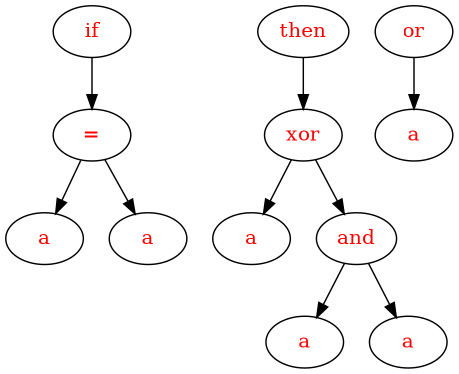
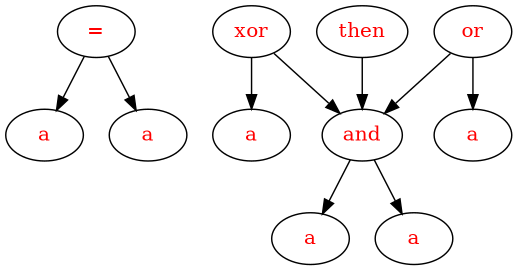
(92, 32) -> none
(303, 76) -> (362, 76)
none -> (423, 78)
